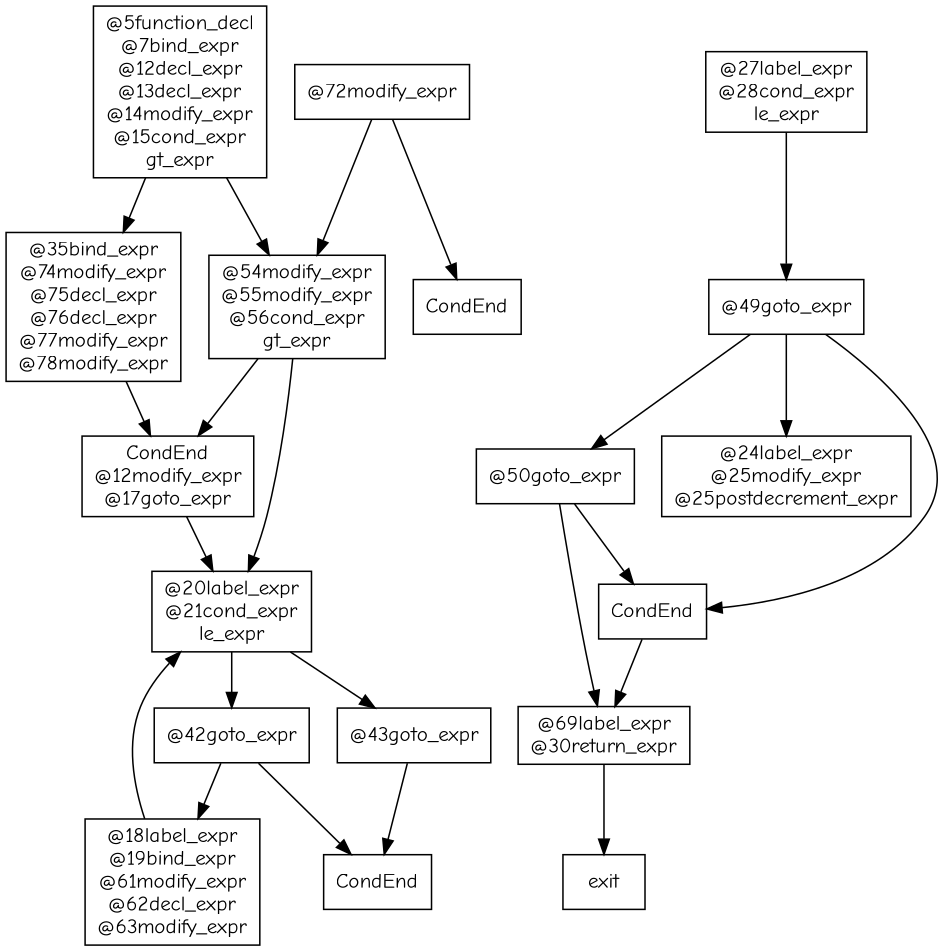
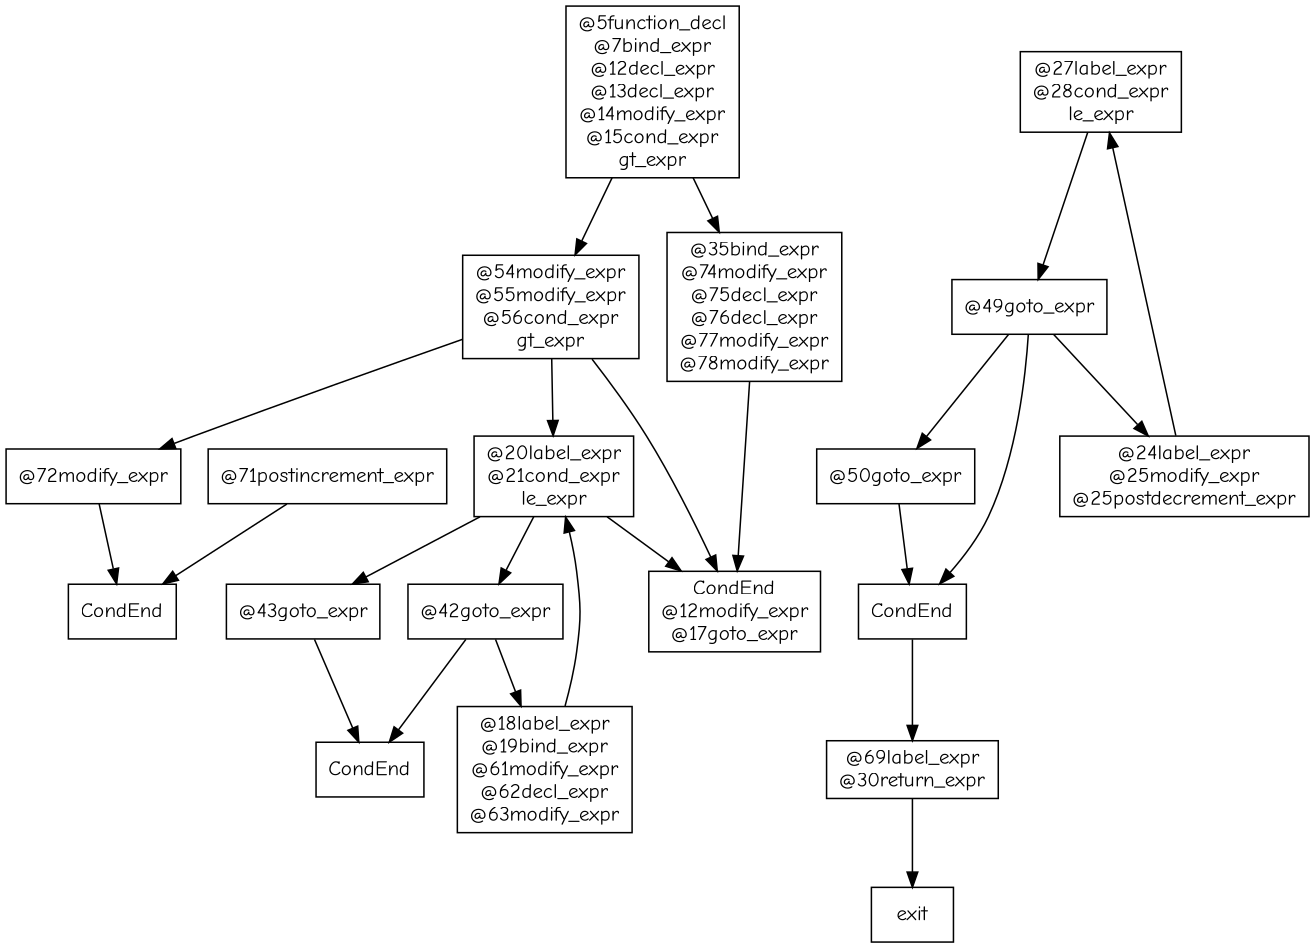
(347, 180) -> (318, 391)
none -> (1144, 292)
none -> (327, 476)
(196, 537) -> (638, 539)
(576, 598) -> none
